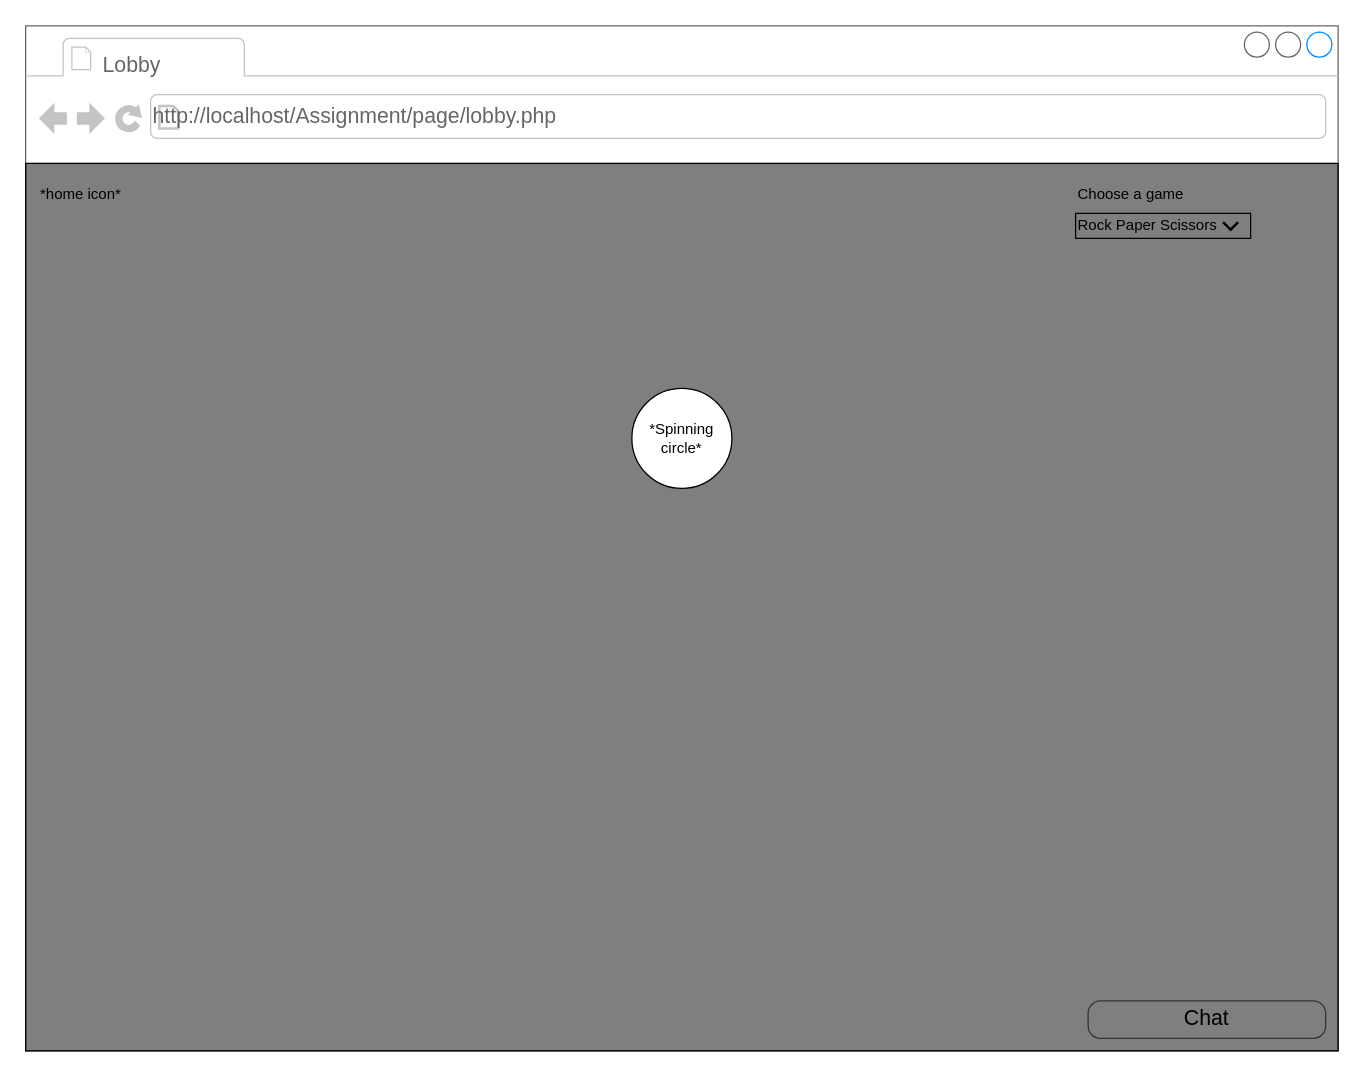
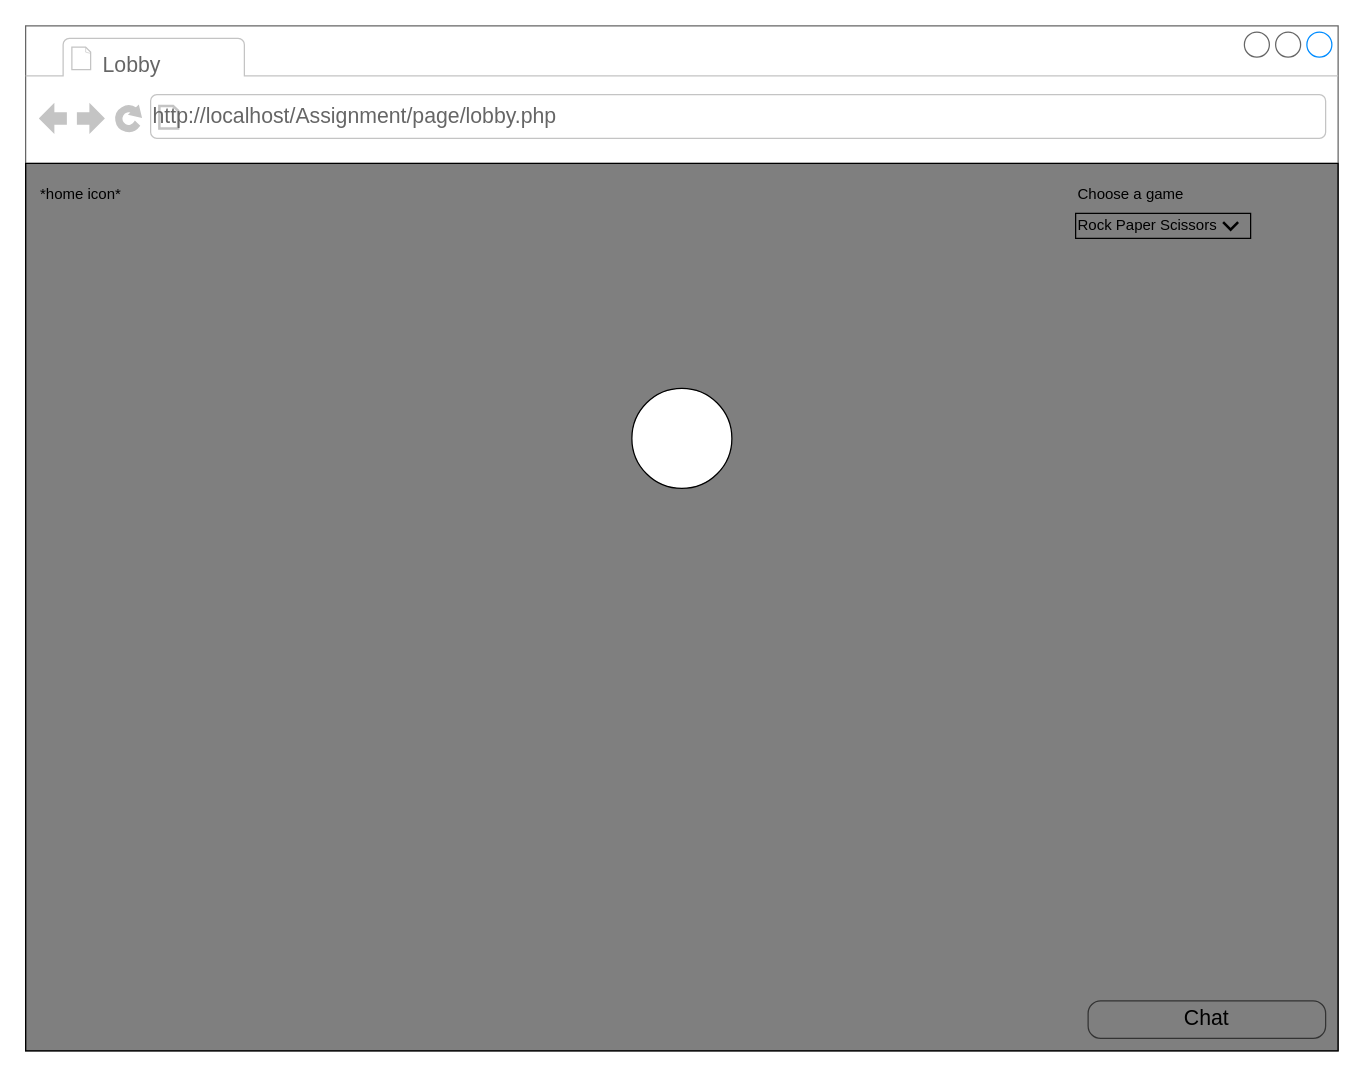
(682, 438) -> none
